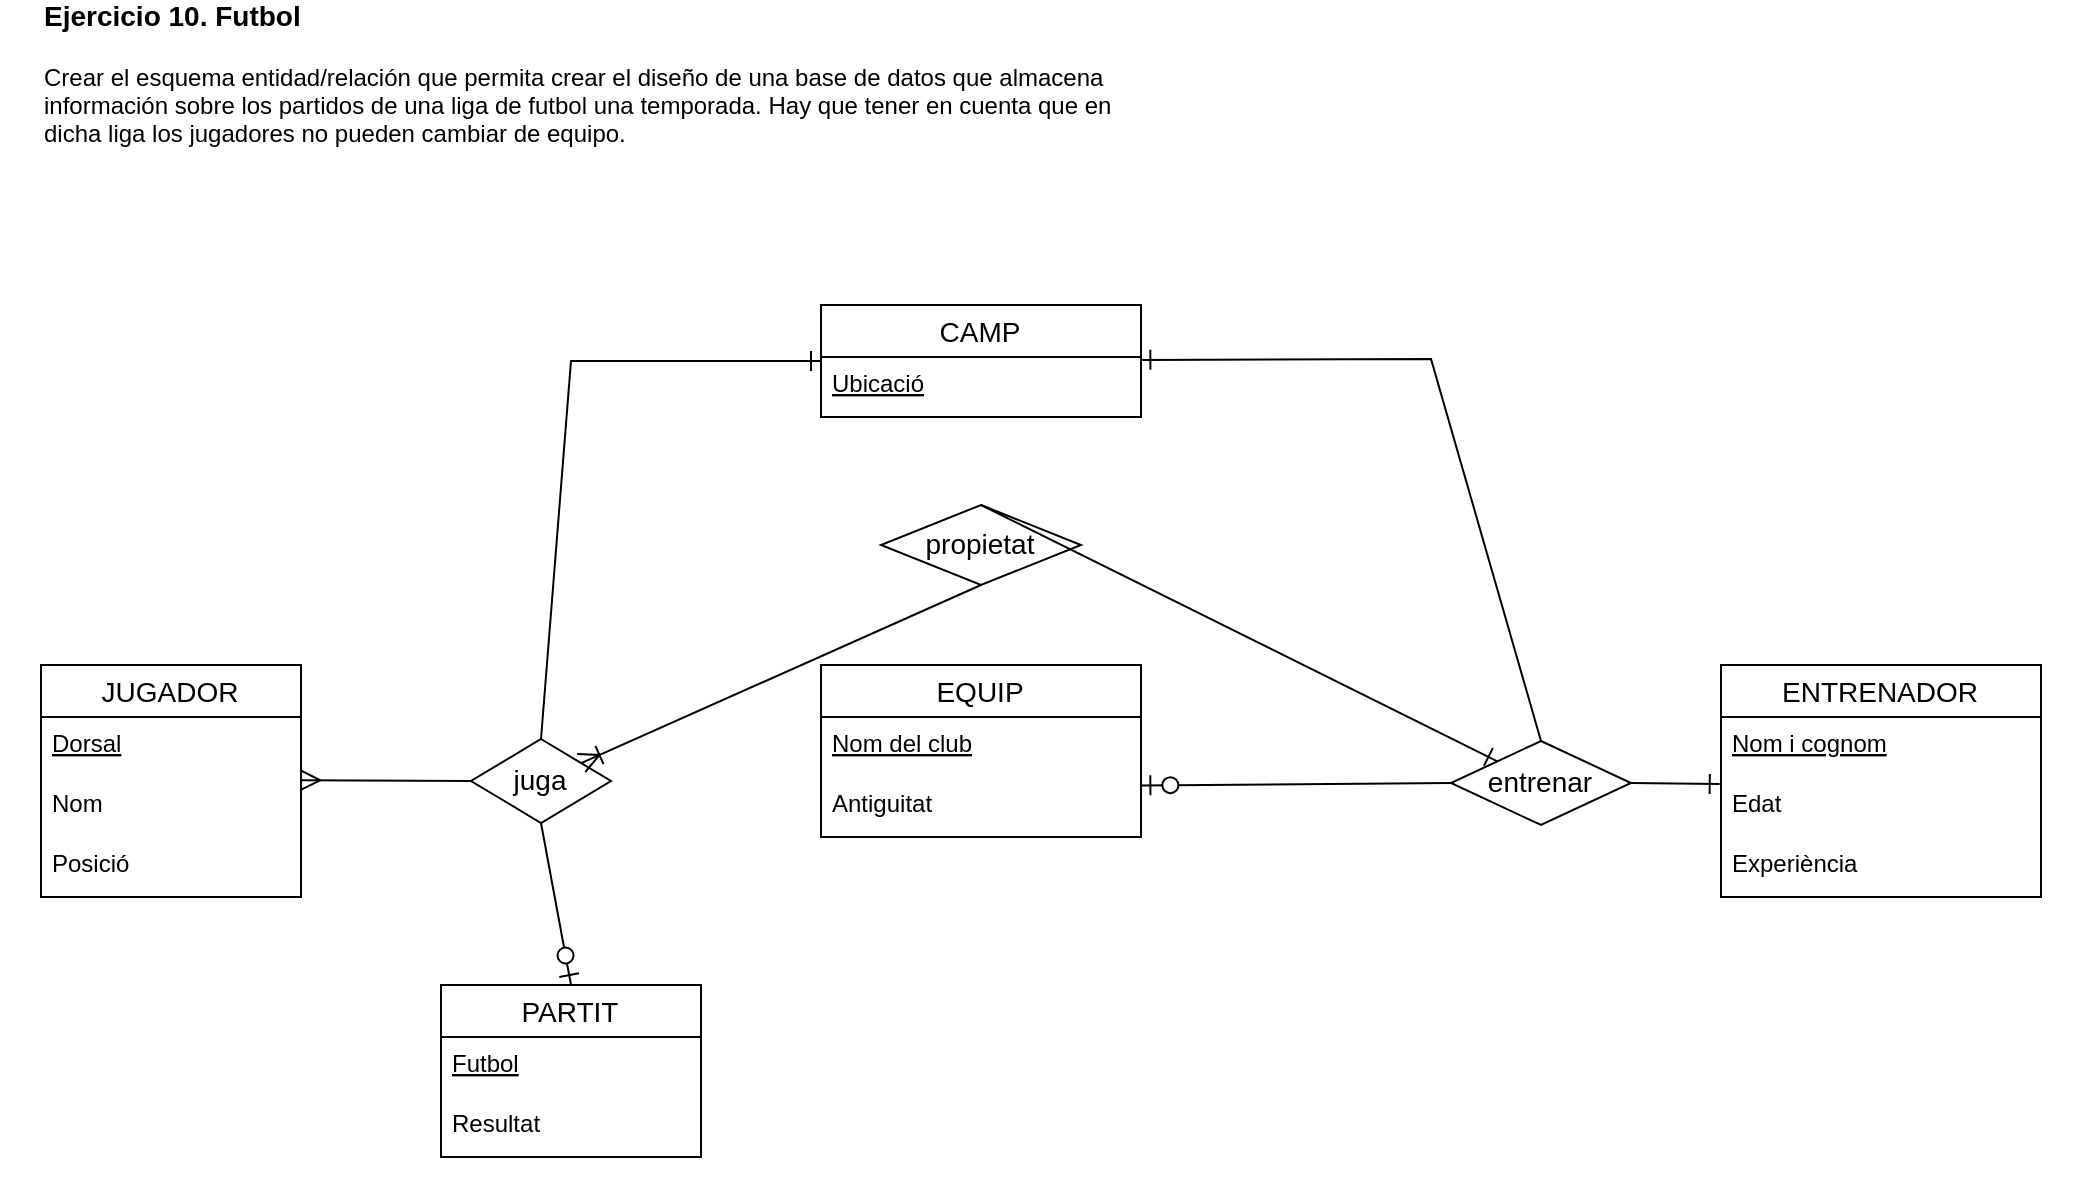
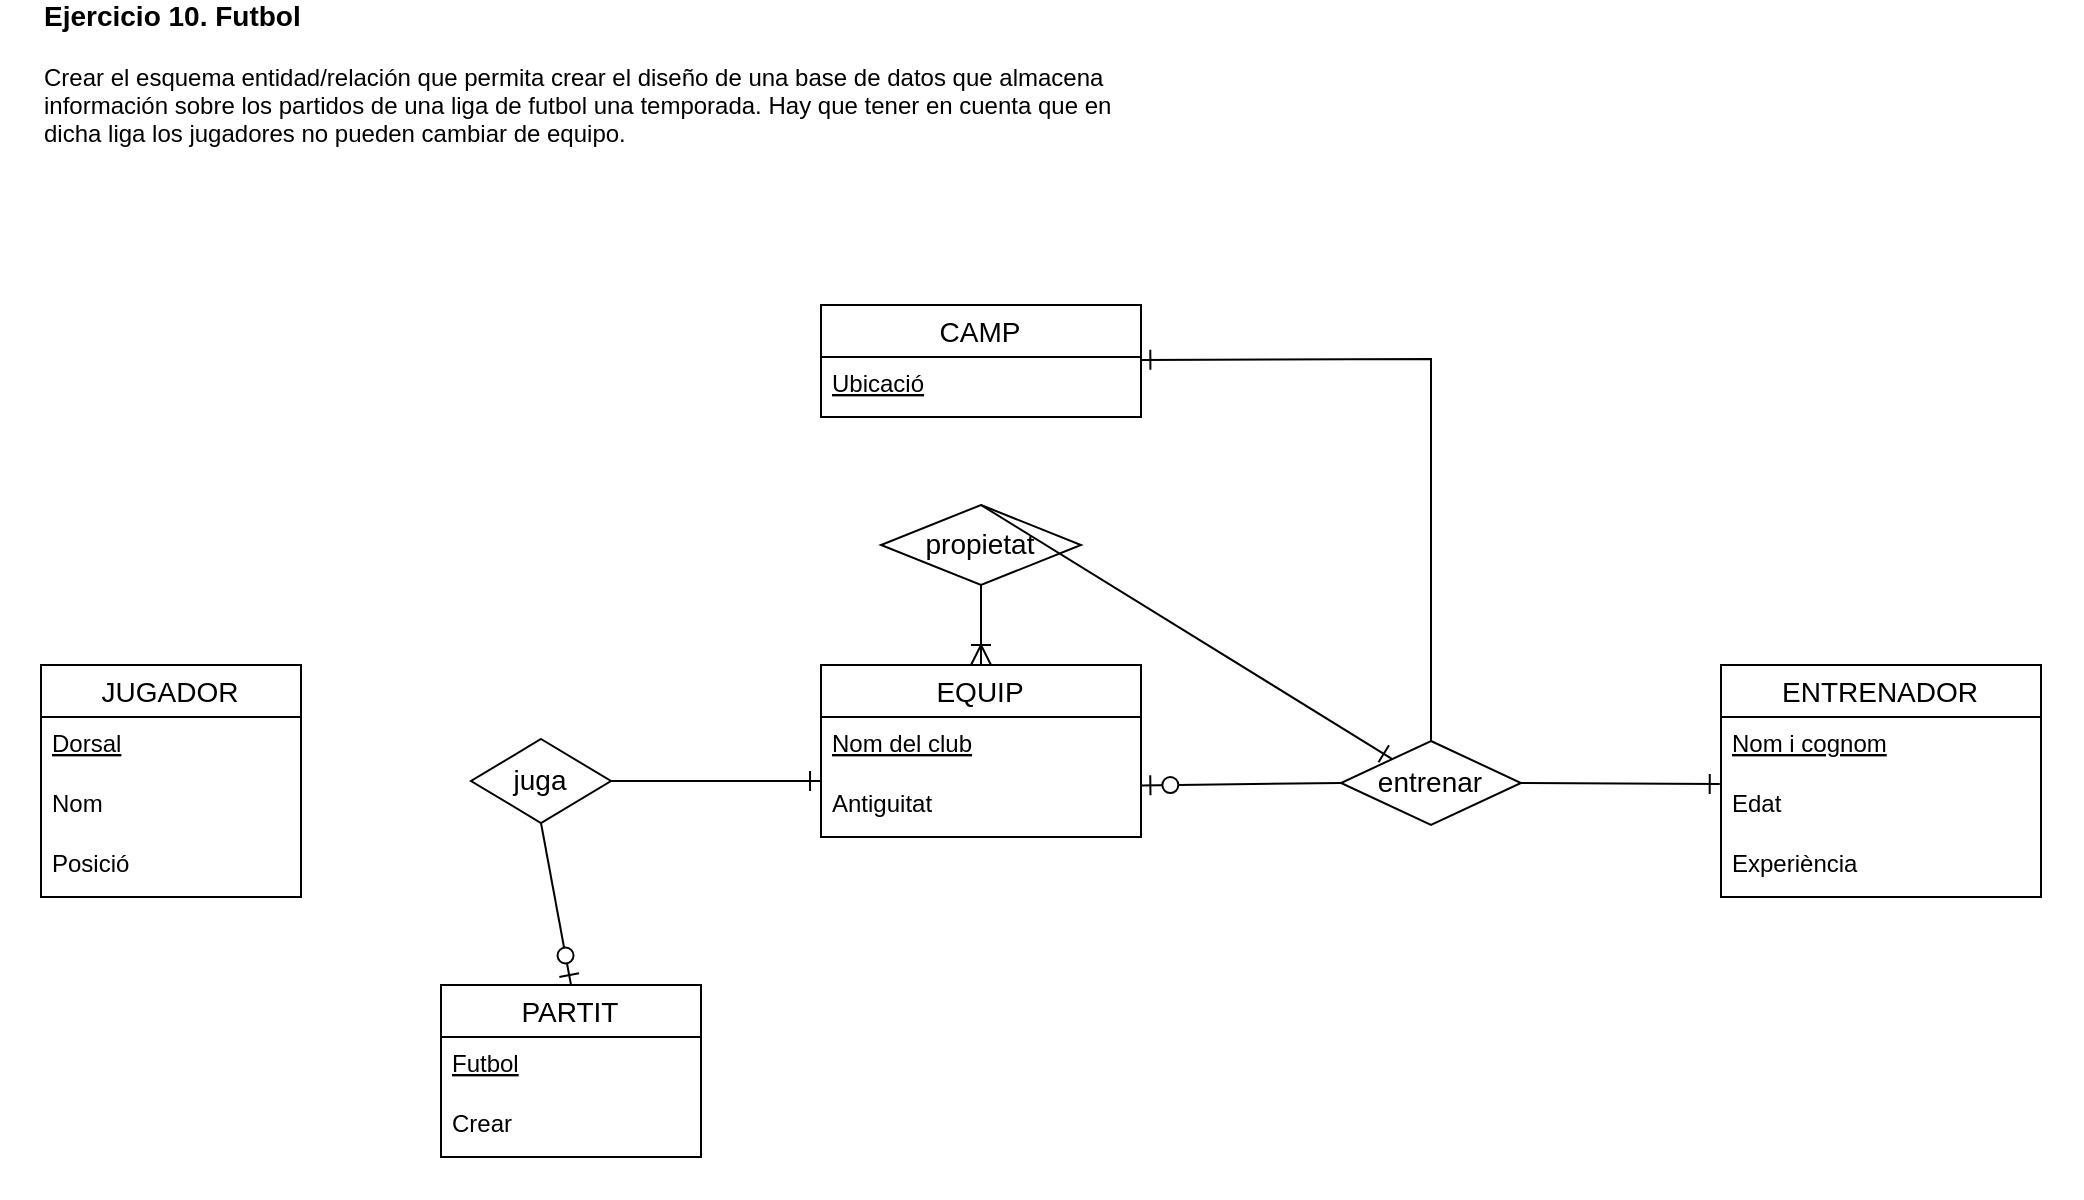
(566, 427) -> none
(782, 674) -> (981, 625)
(388, 781) -> none
none -> (714, 781)
(1541, 783) -> (1431, 783)
(503, 1124) -> (486, 1124)
